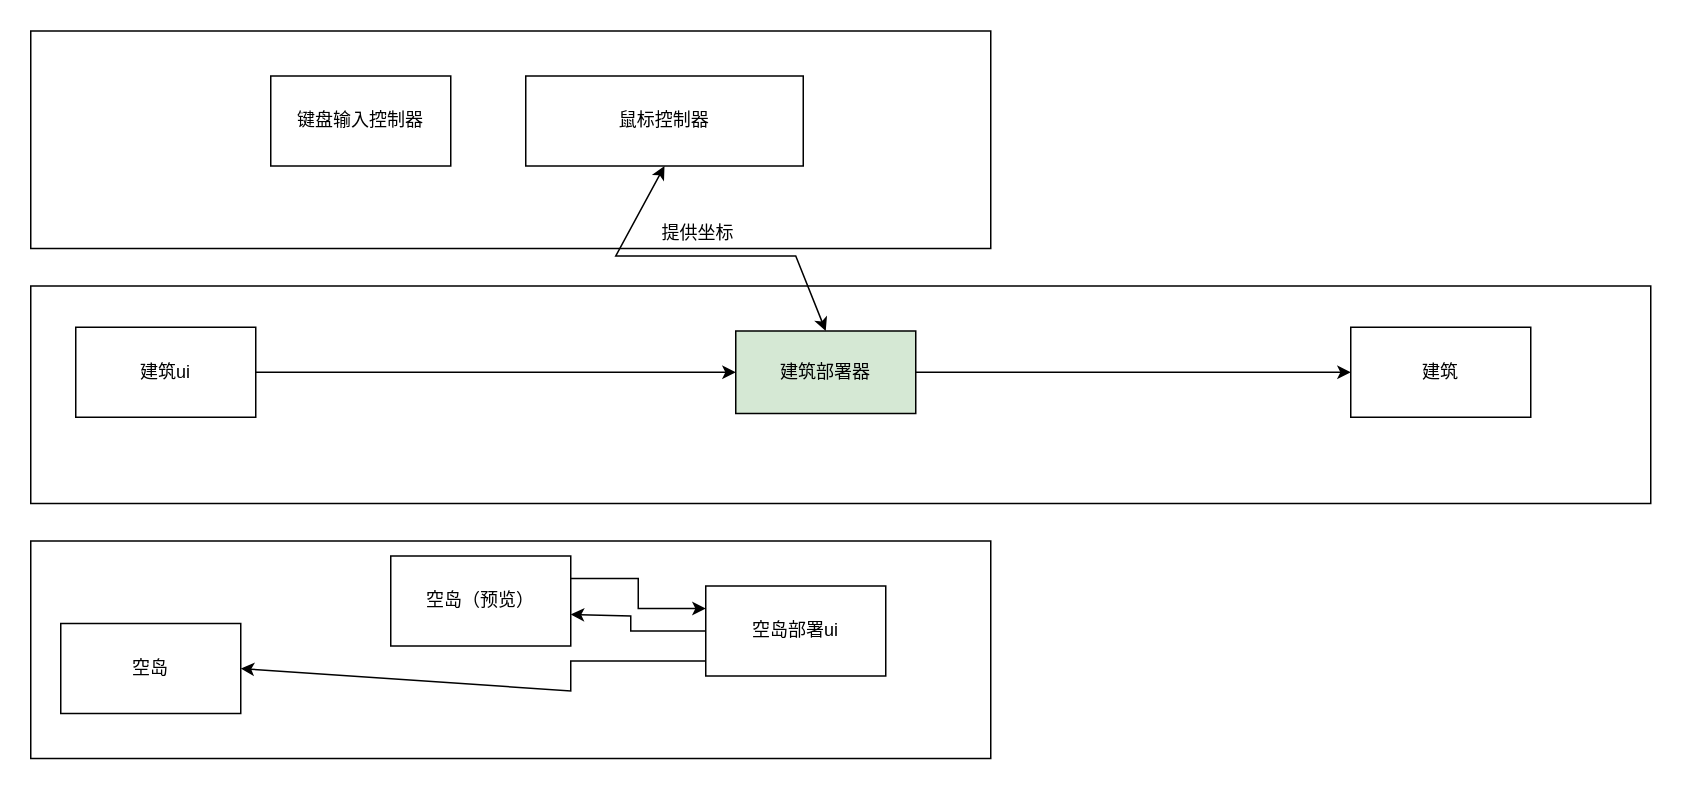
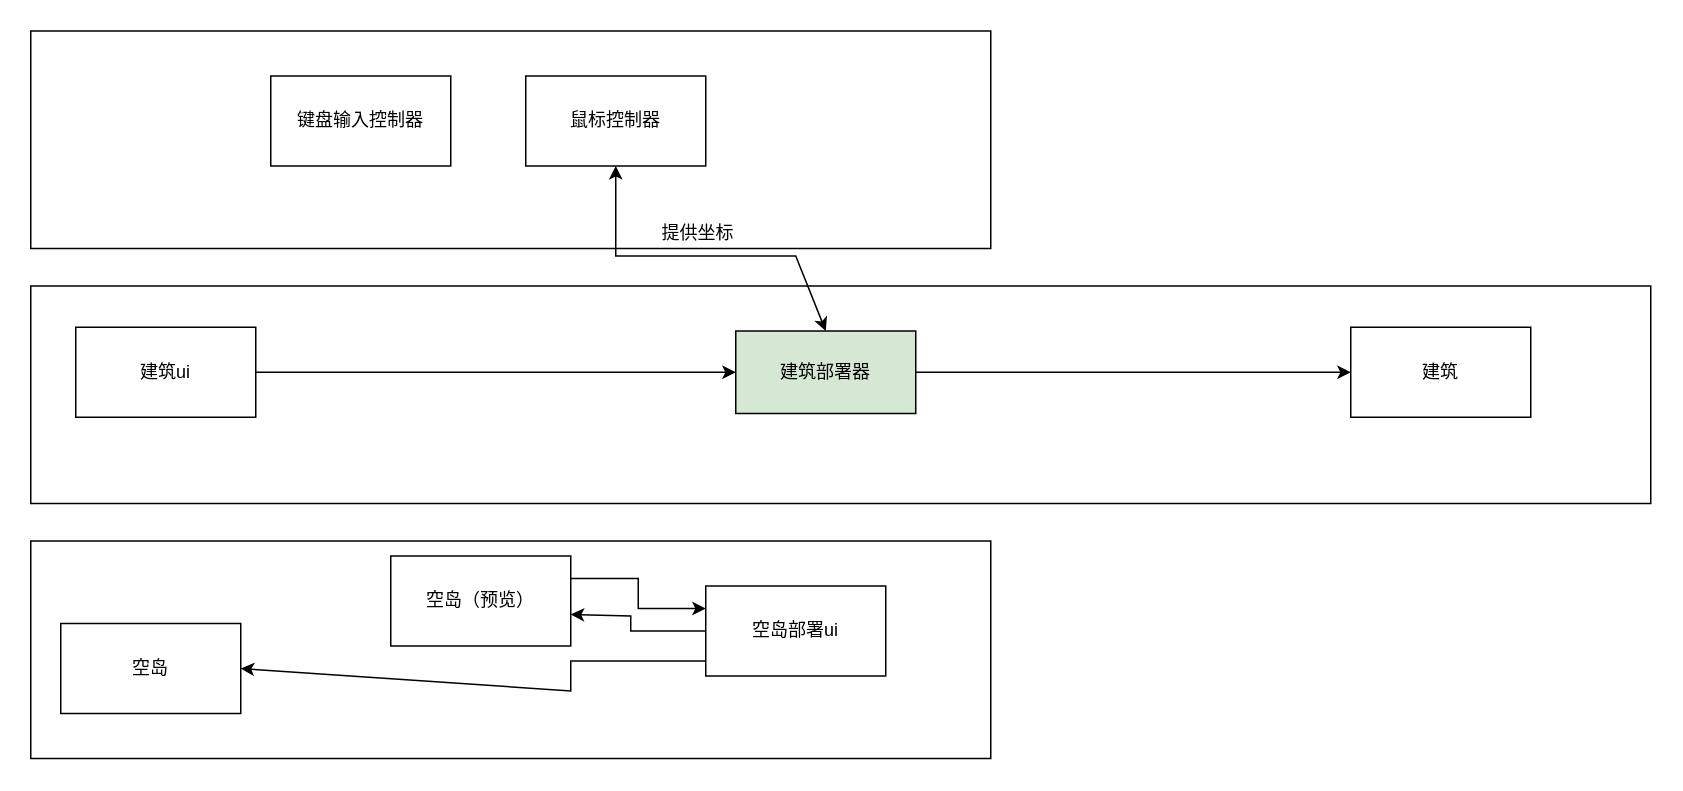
(665, 121) -> (616, 121)
